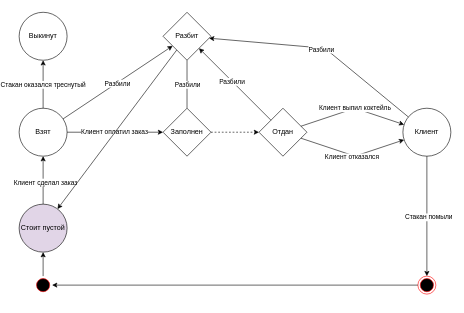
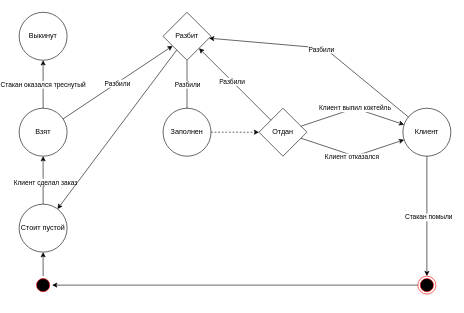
(119, 132) -> none
(187, 132) -> (187, 132)
(43, 228) -> (43, 228)
